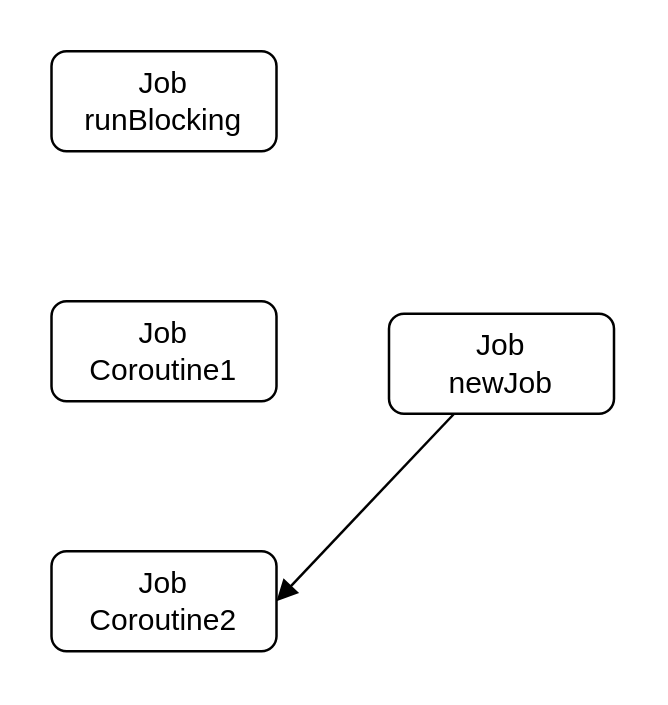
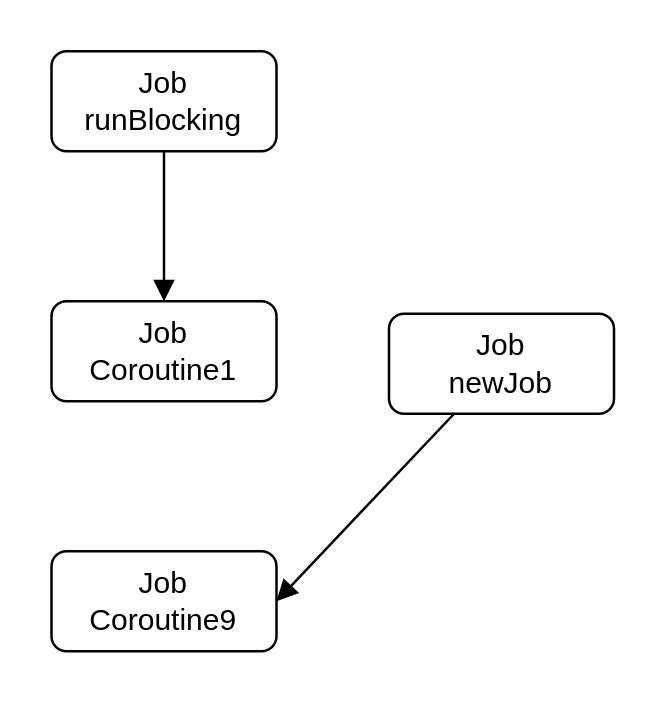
none -> (164, 216)
(164, 601) -> (164, 601)
